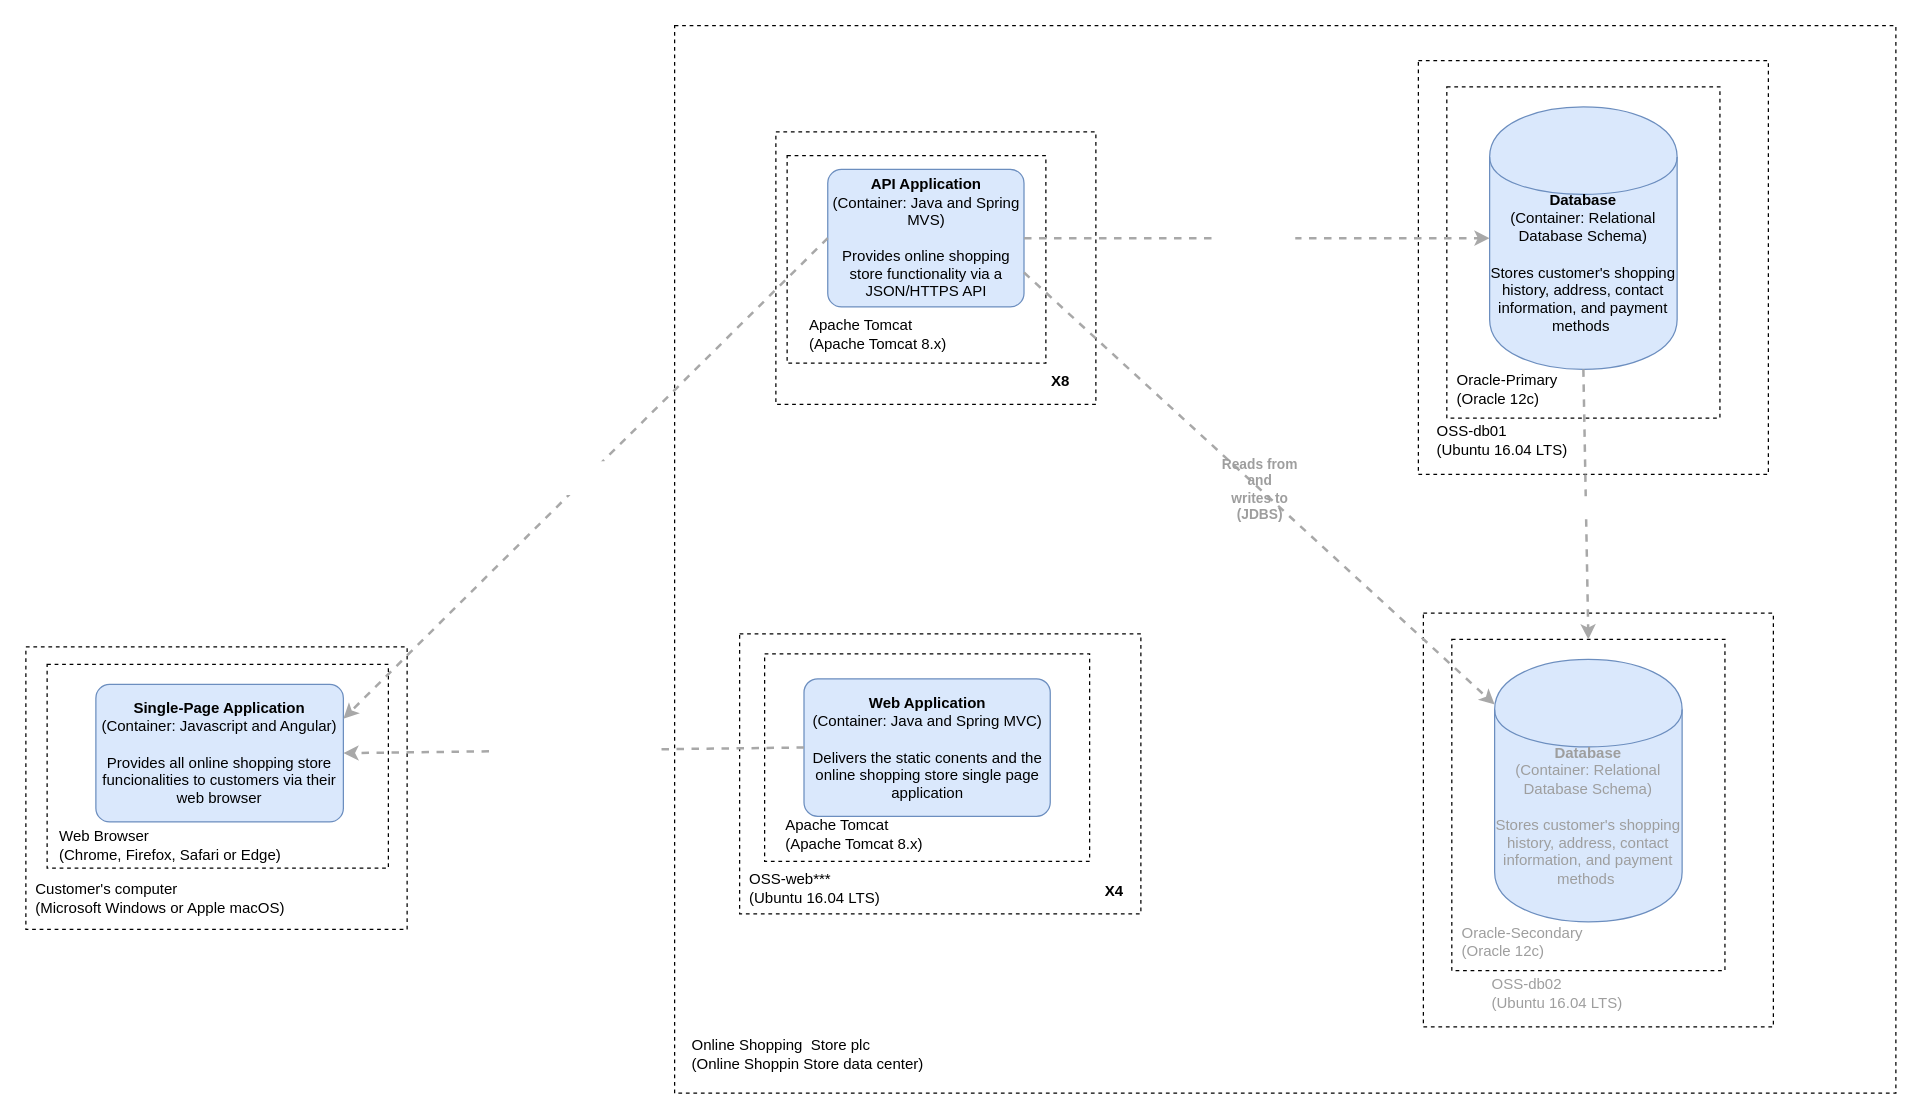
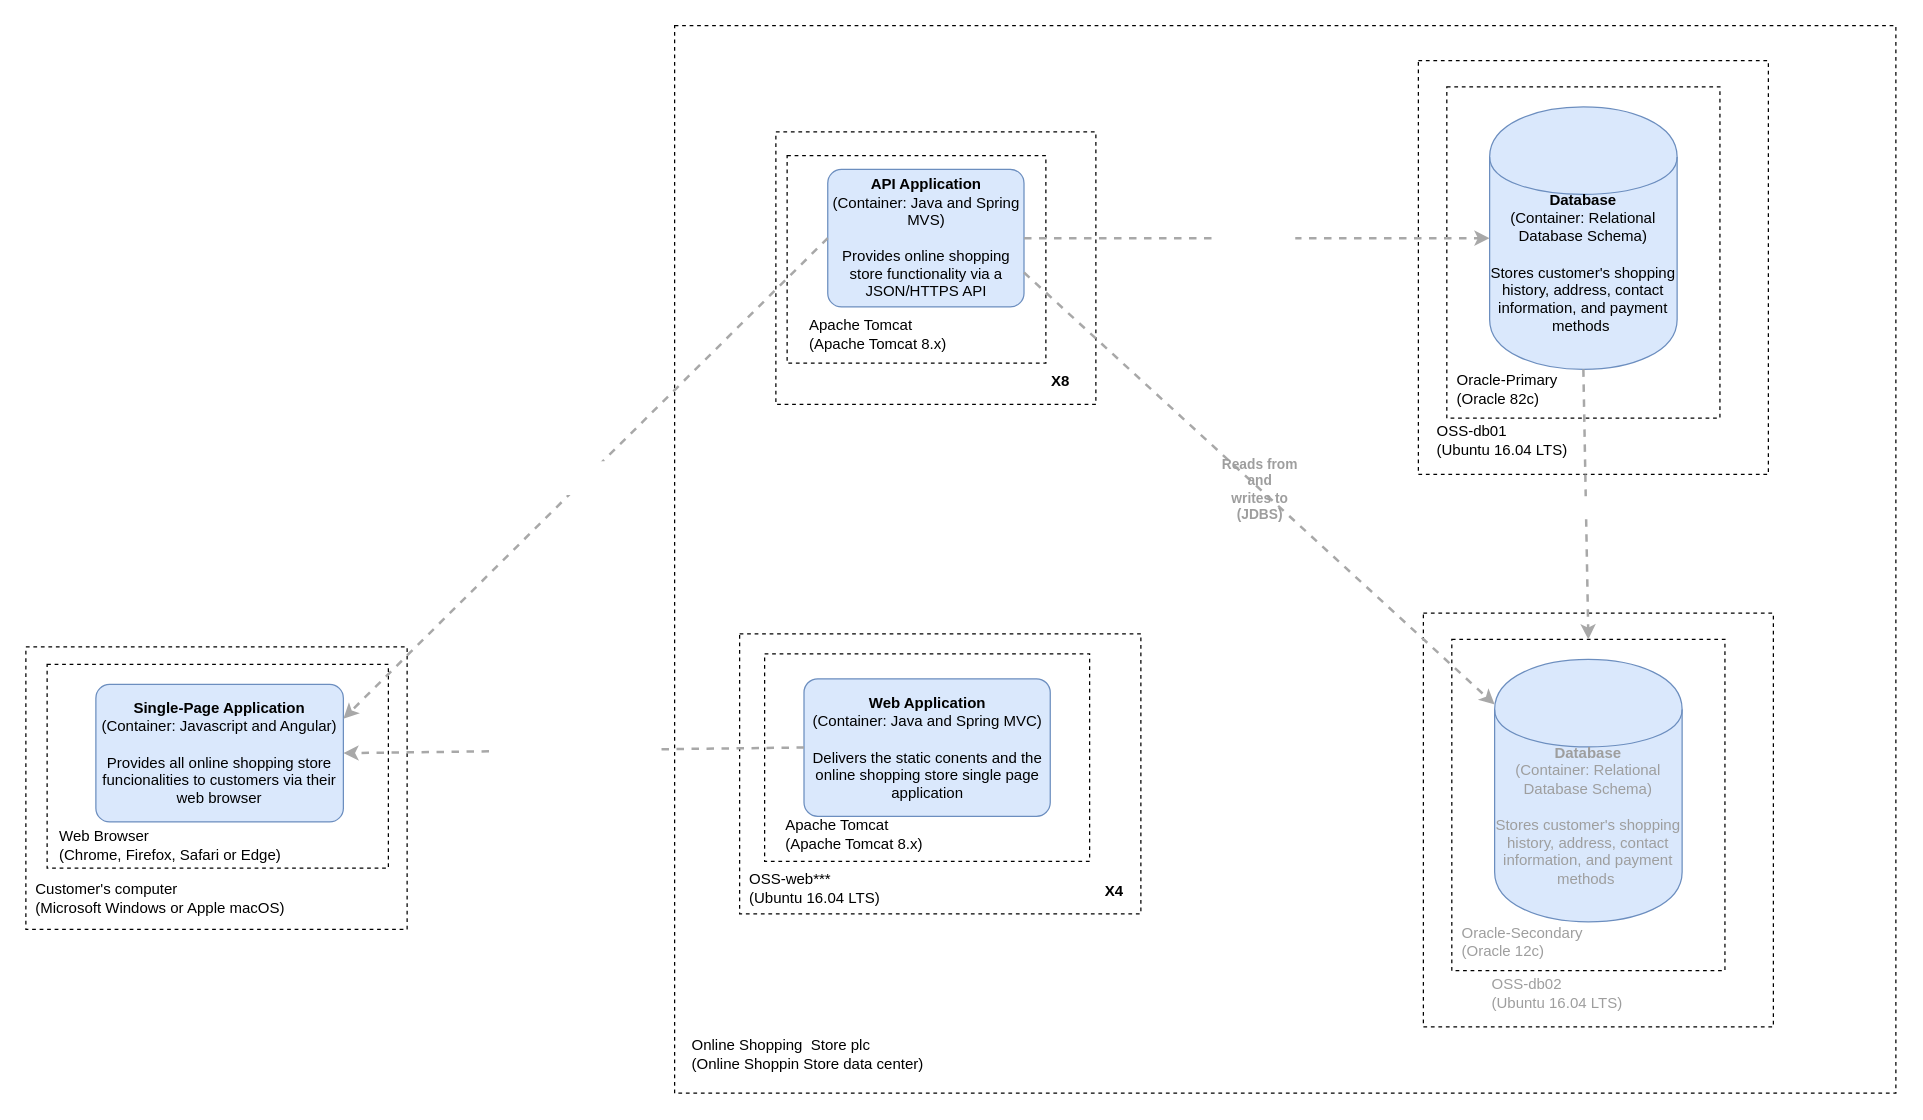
(1512, 389) -> (1512, 389)
